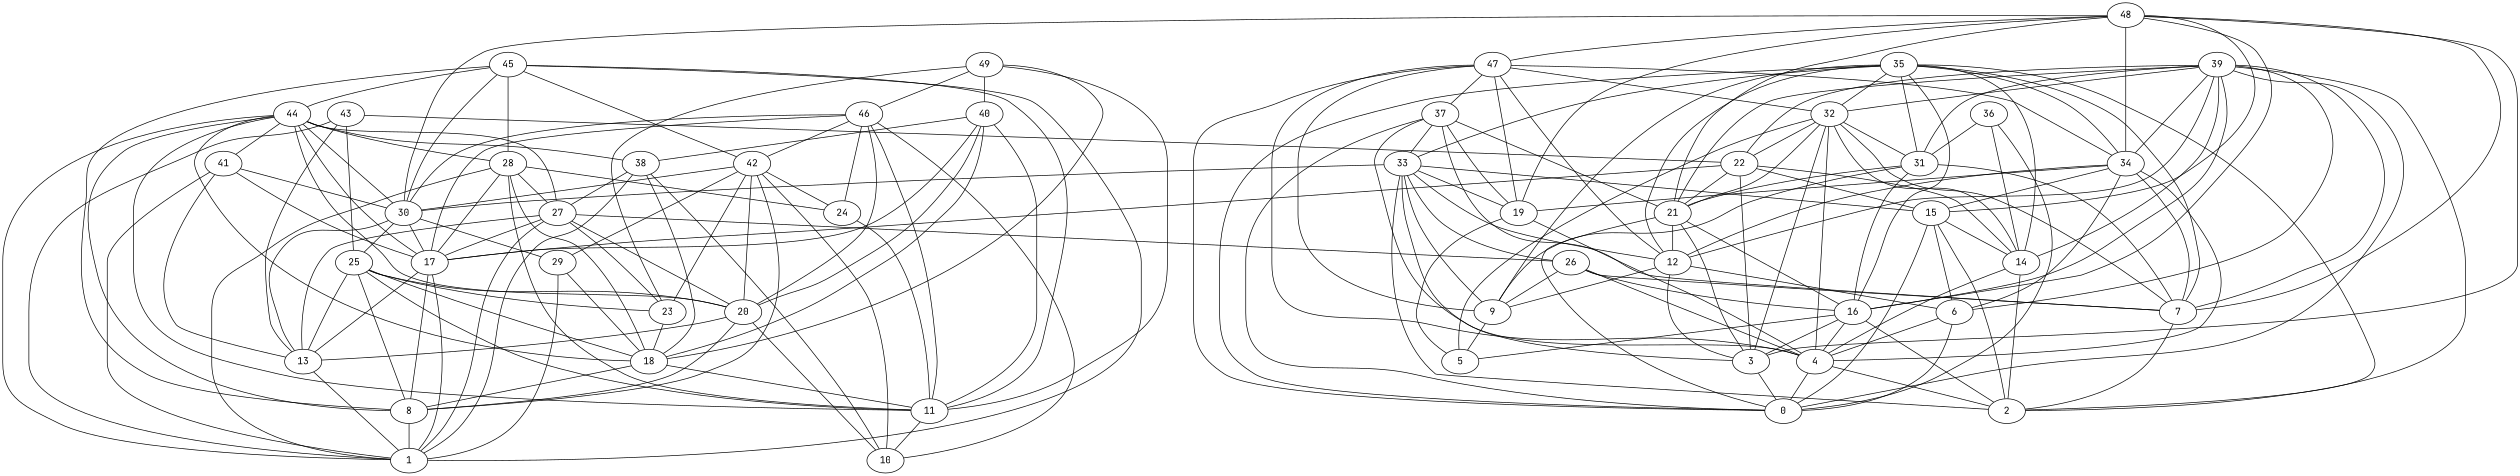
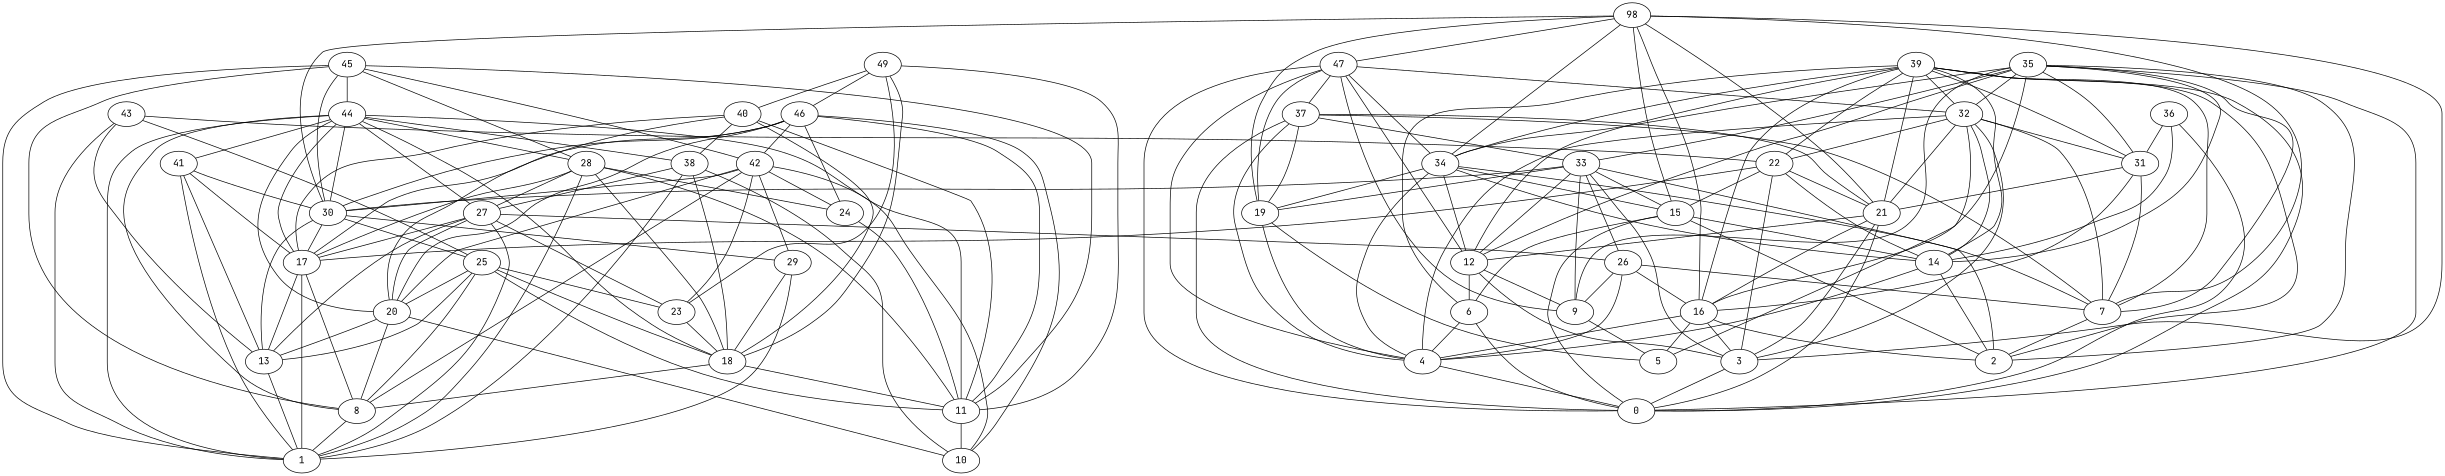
(2126, 15) -> (1632, 15)
(1703, 224) -> none
(2062, 260) -> (1671, 229)
(1899, 383) -> none
